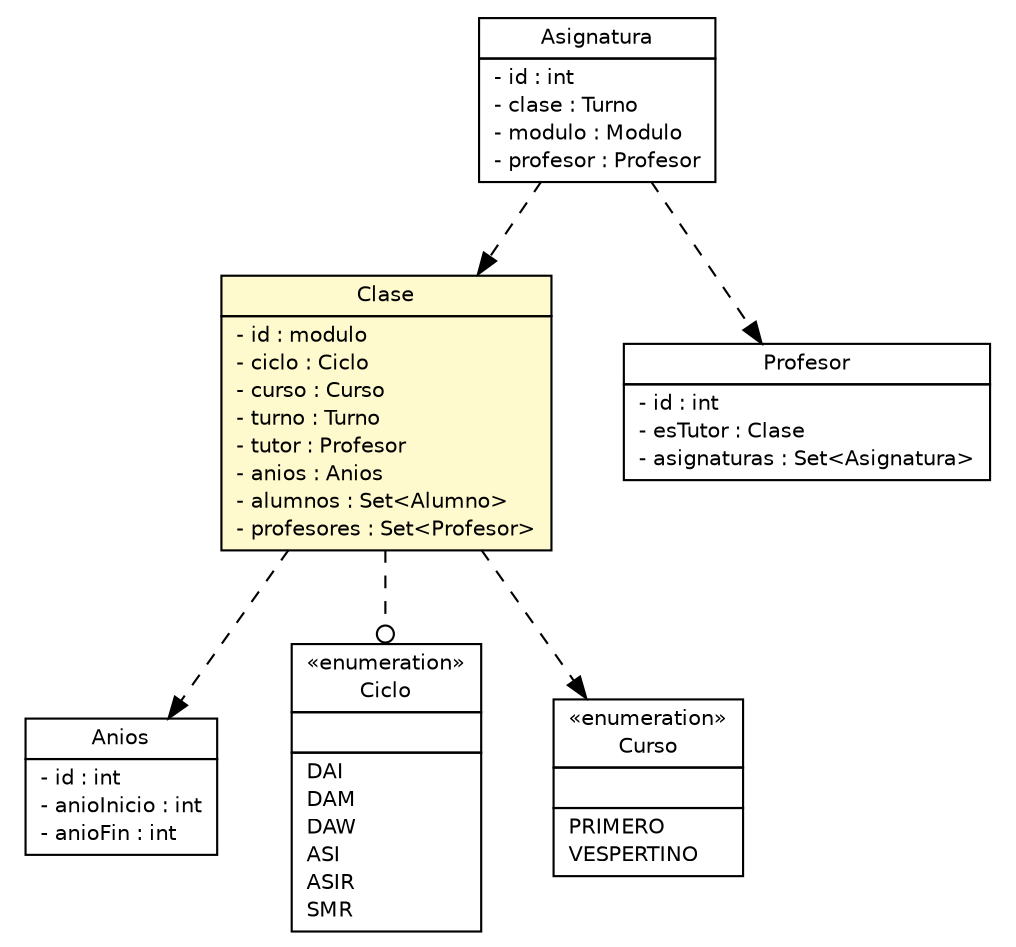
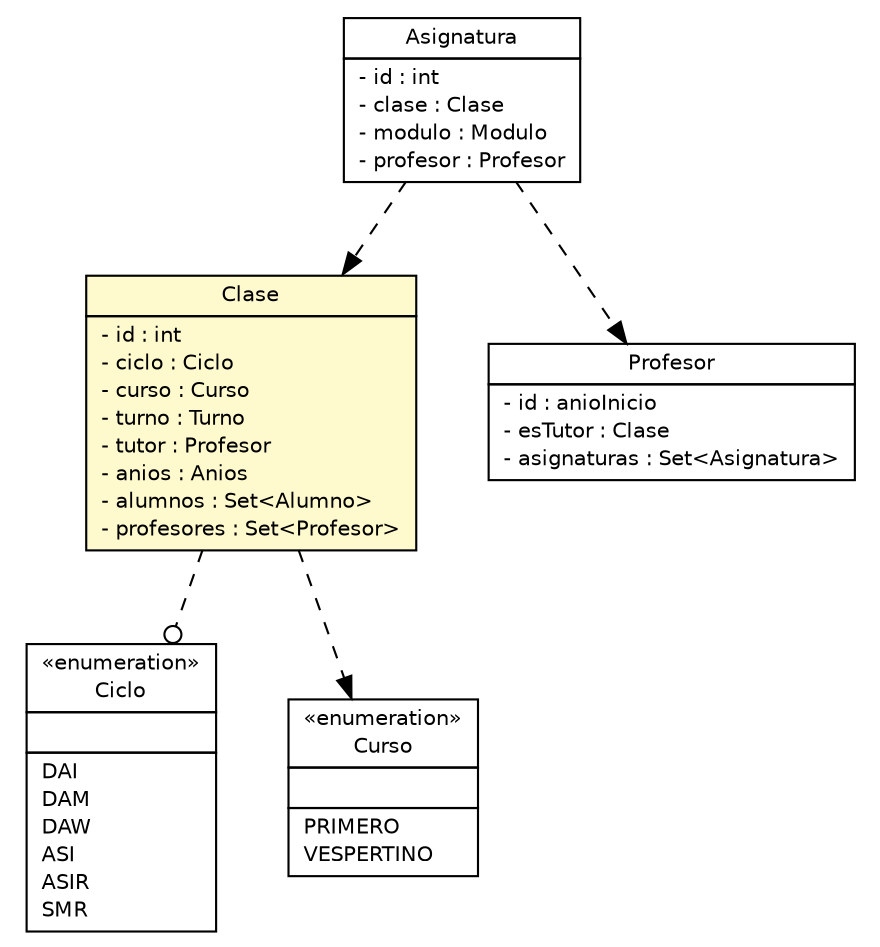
(566, 105) -> (432, 105)
(302, 335) -> (142, 335)
(679, 403) -> (581, 403)
(121, 787) -> none
